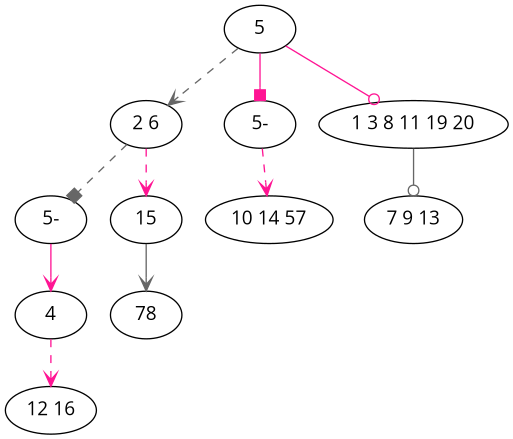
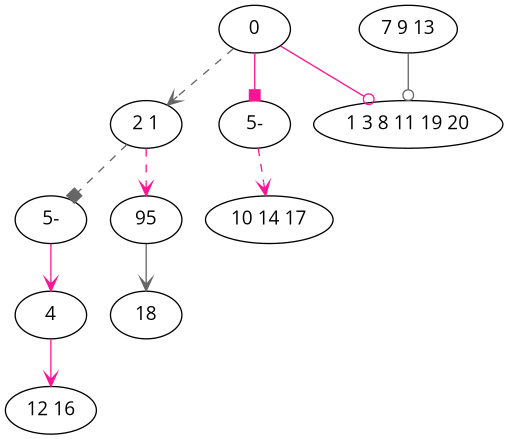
(260, 29) -> (255, 29)
(146, 124) -> (146, 124)
(414, 167) -> (408, 72)
(146, 220) -> (146, 220)
(269, 220) -> (269, 220)
(146, 315) -> (146, 315)
(51, 356) -> (51, 356)
